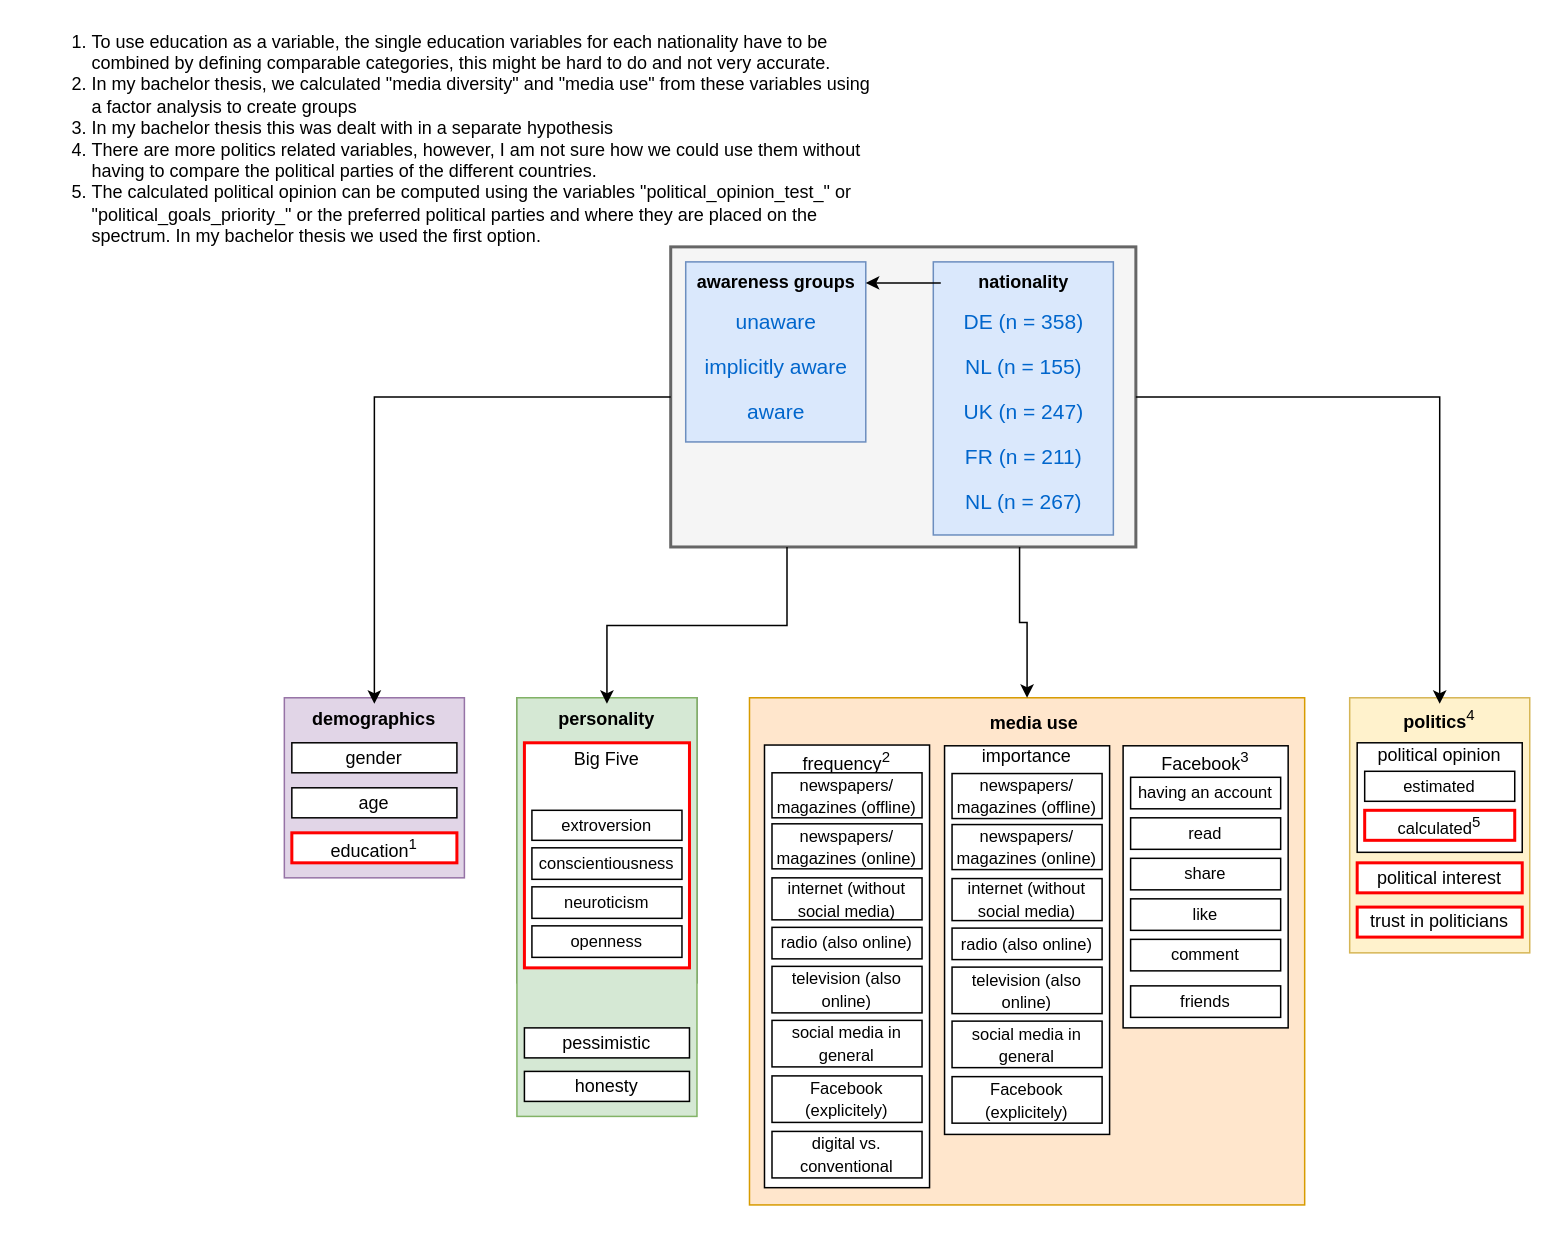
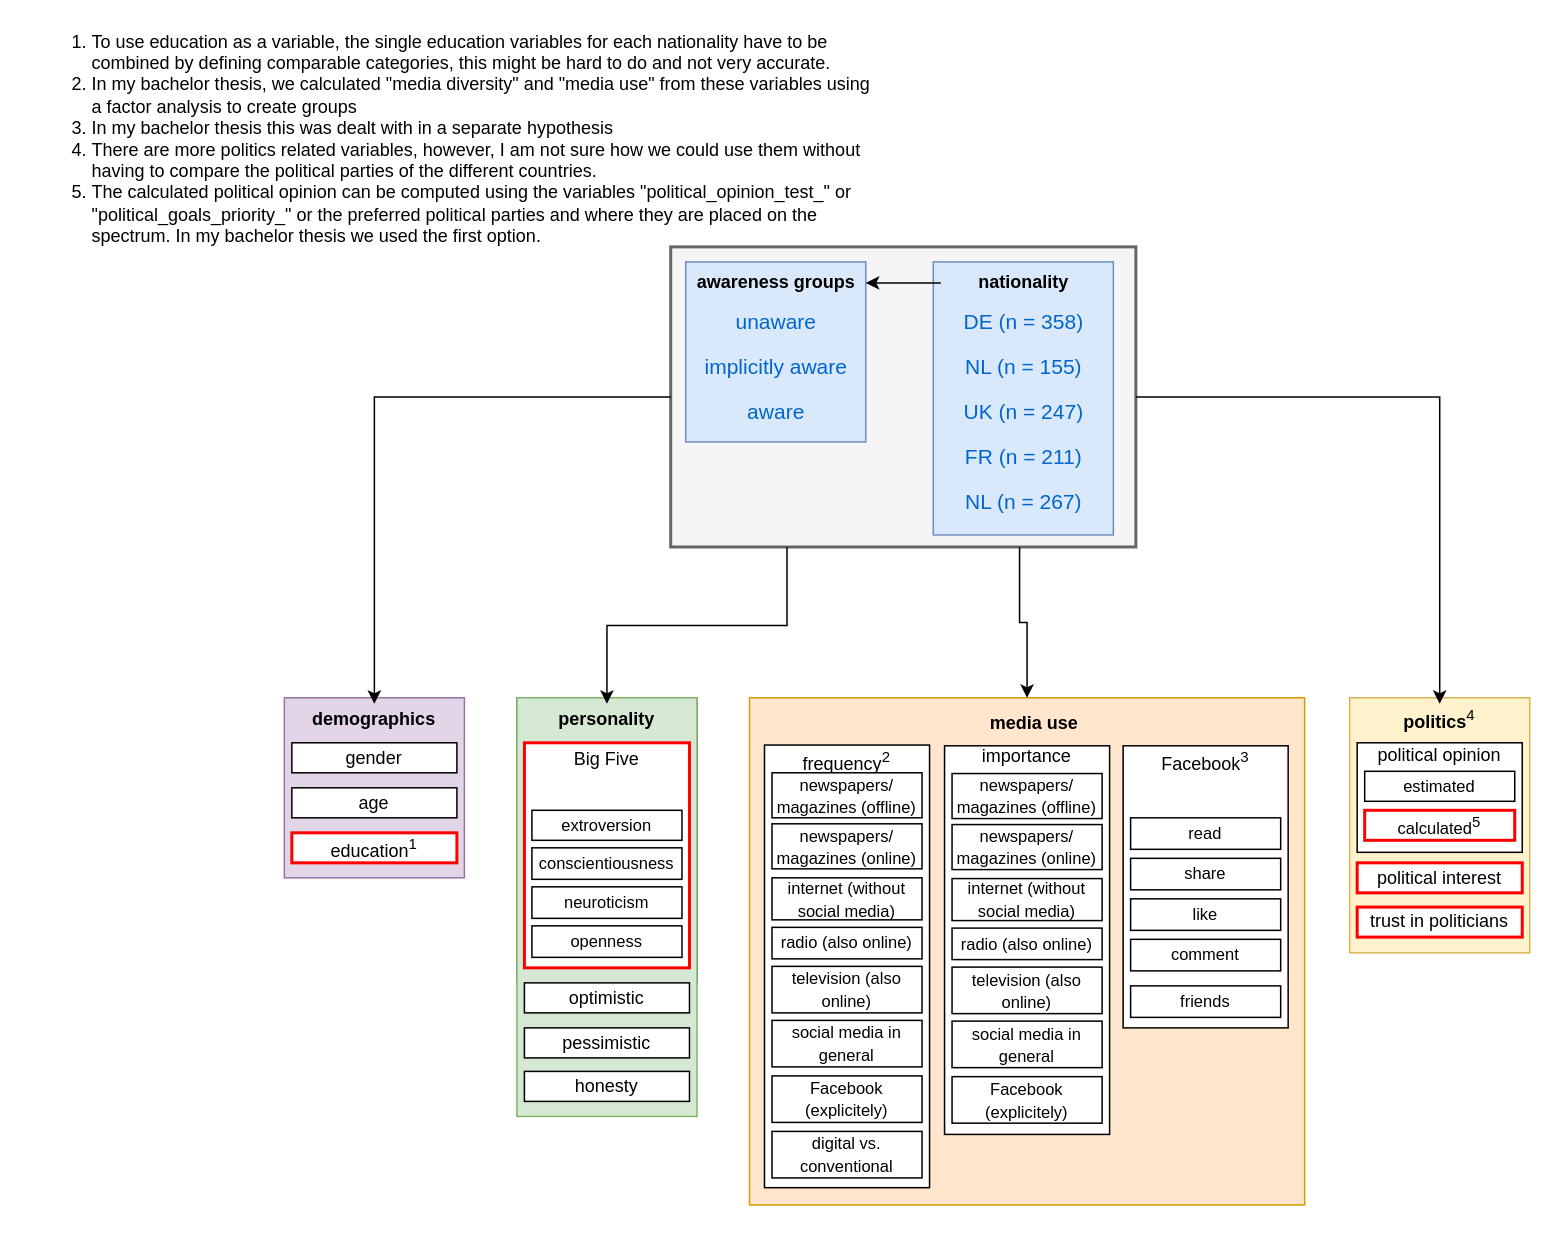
(1205, 793) -> none
none -> (607, 998)
